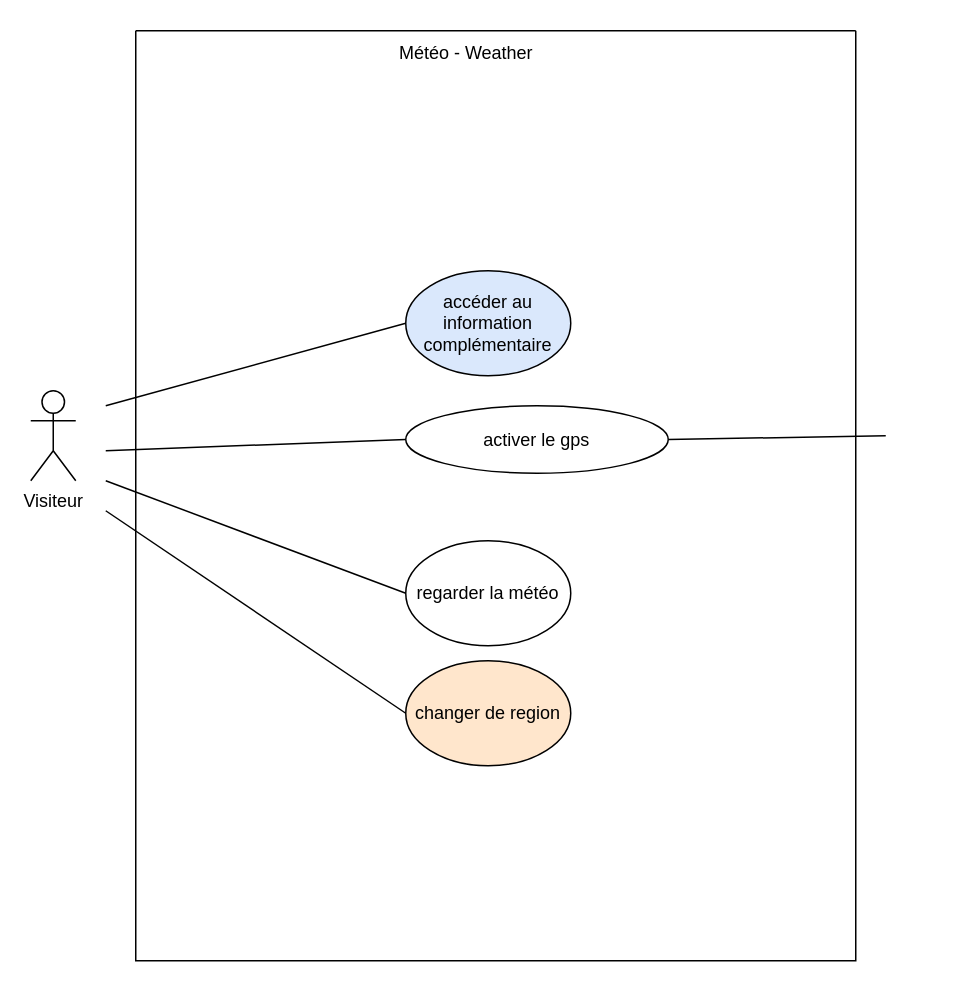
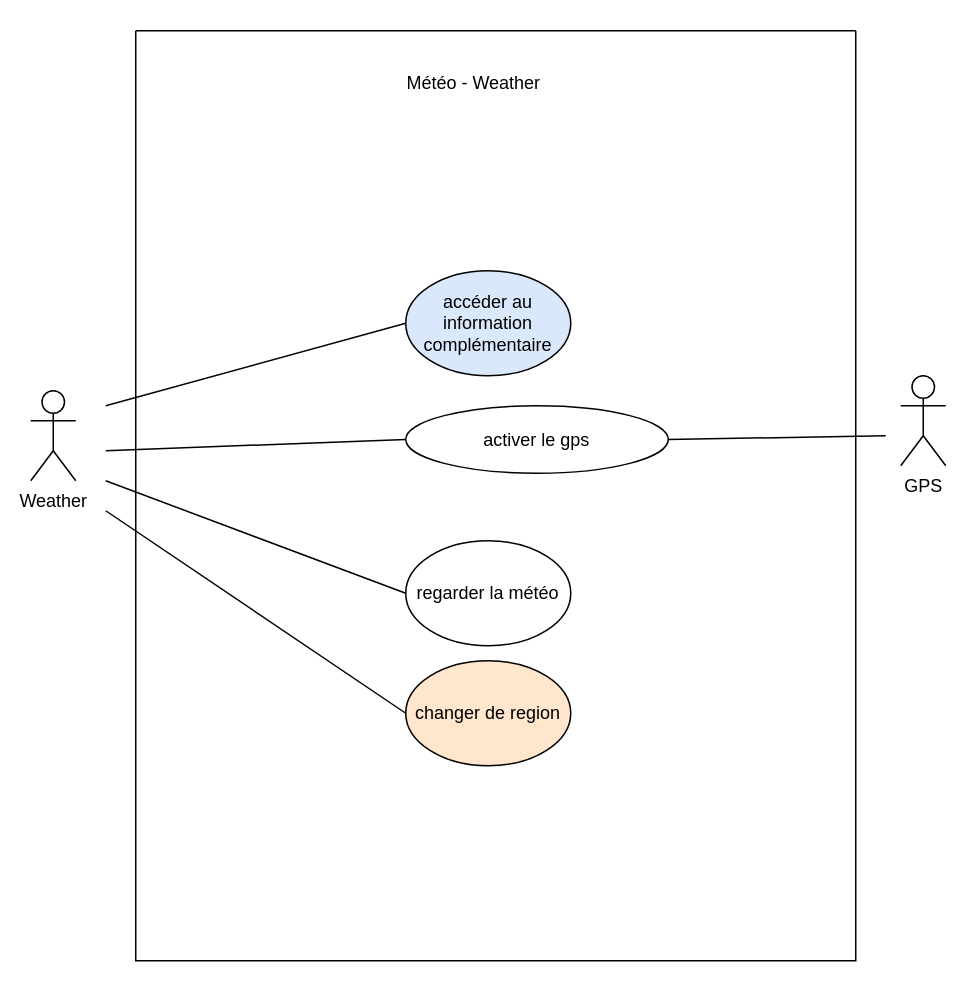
(466, 53) -> (473, 83)
none -> (923, 421)
(54, 502) -> (54, 502)
